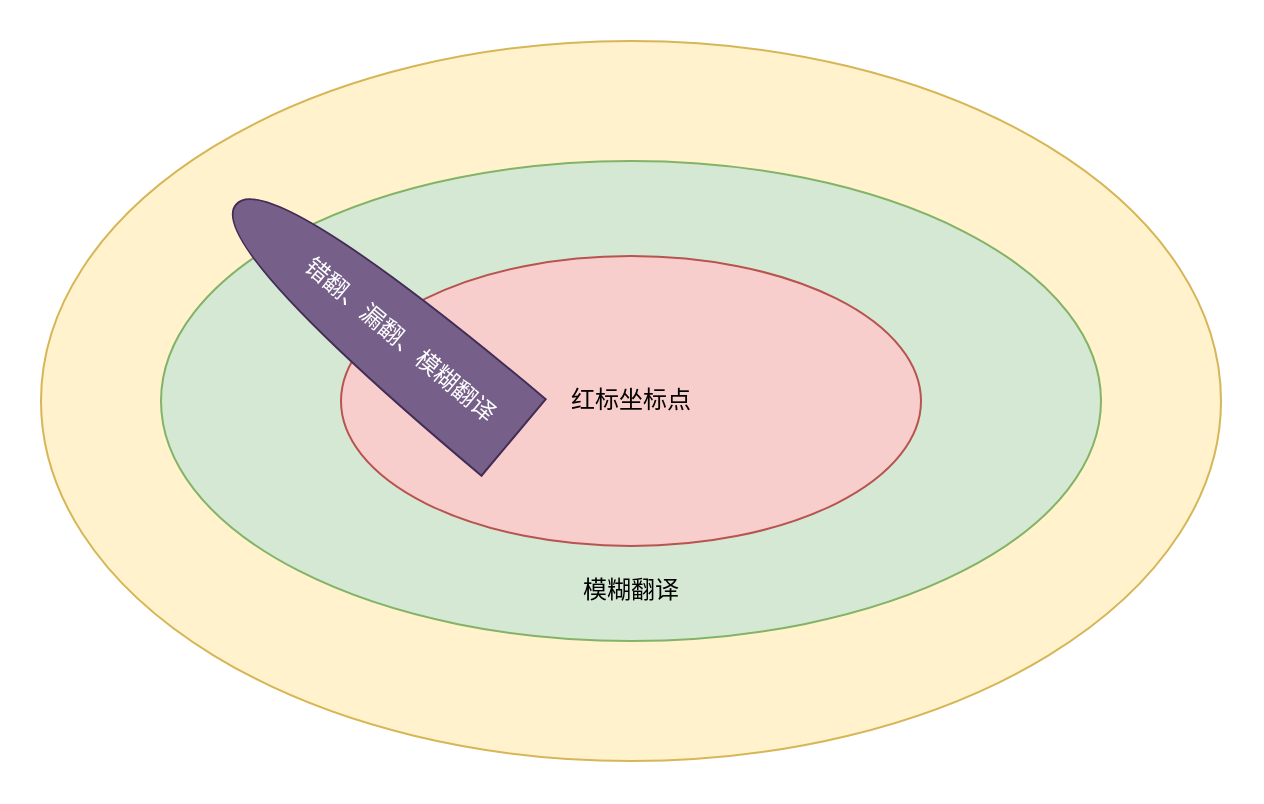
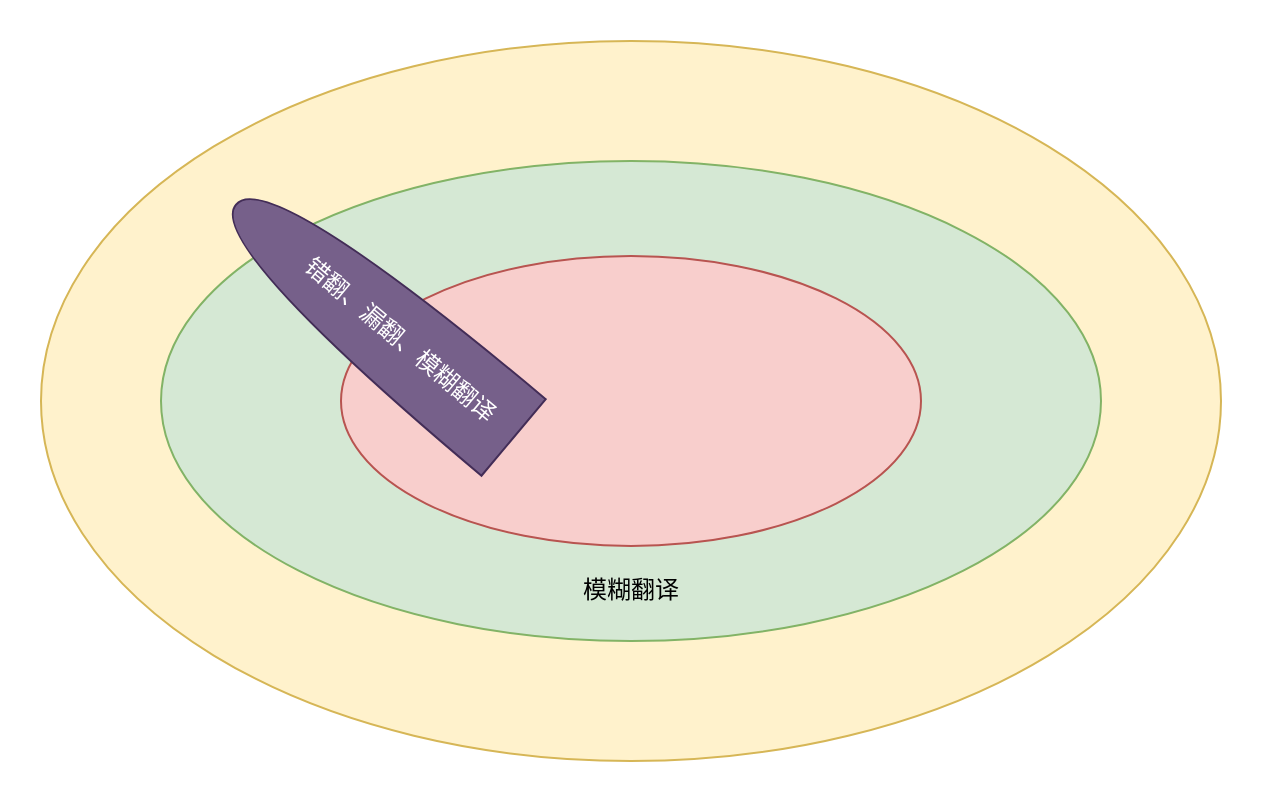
(631, 401) -> none
